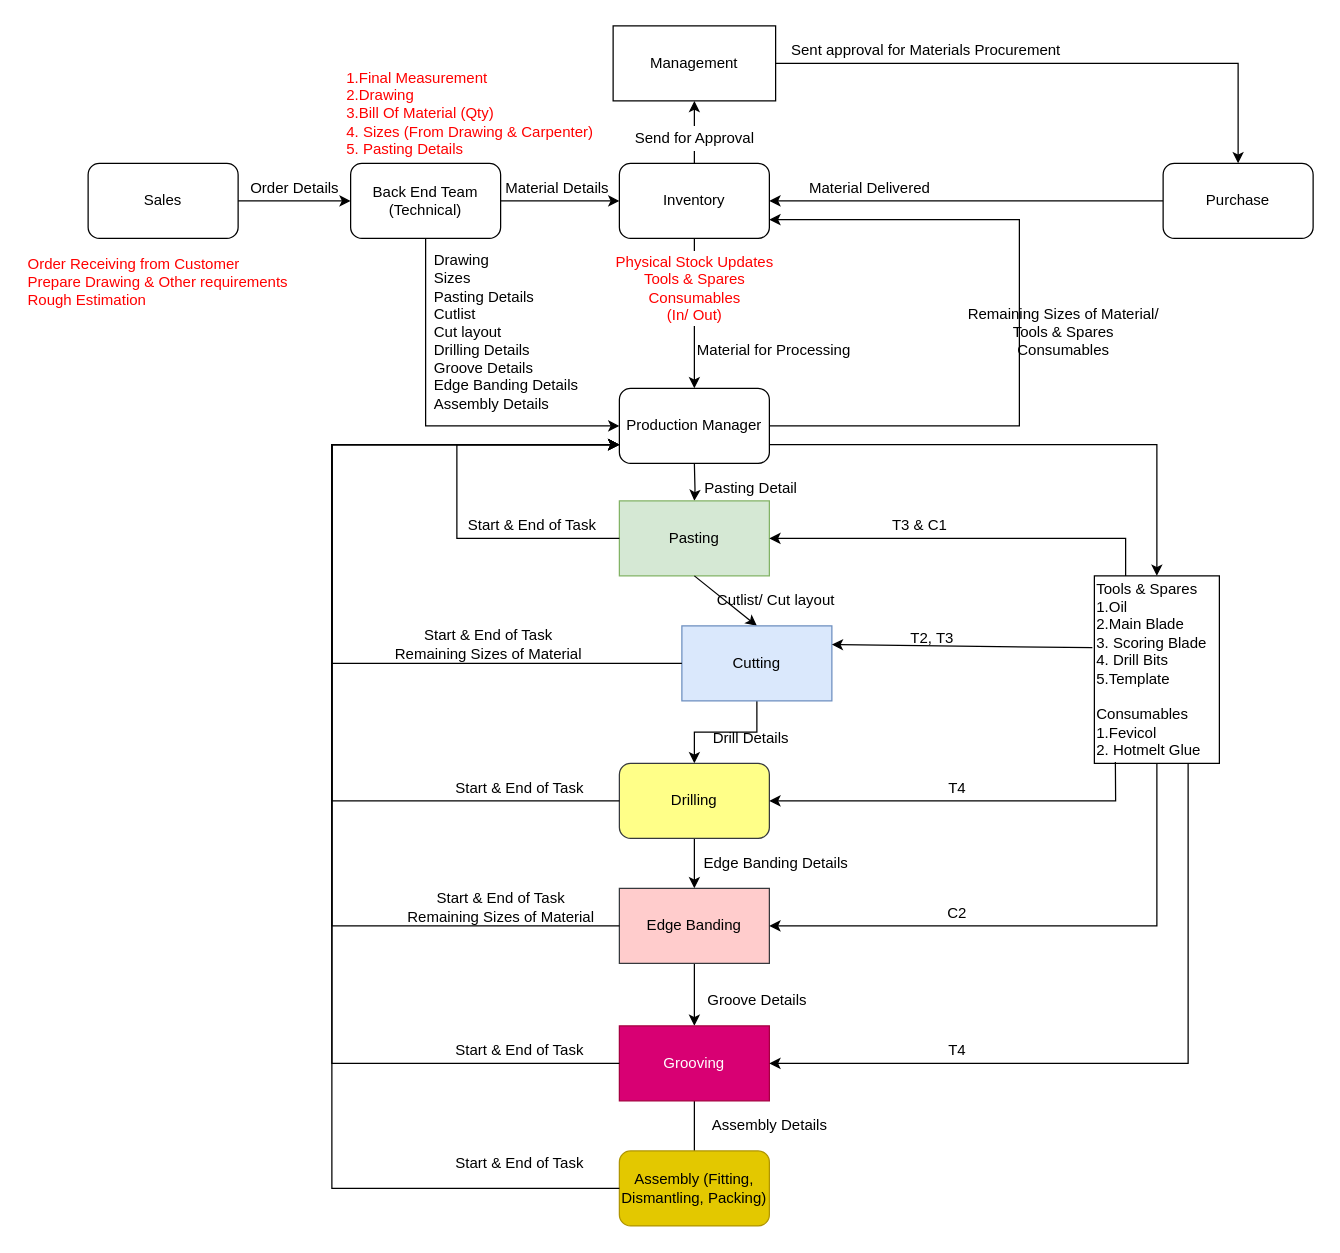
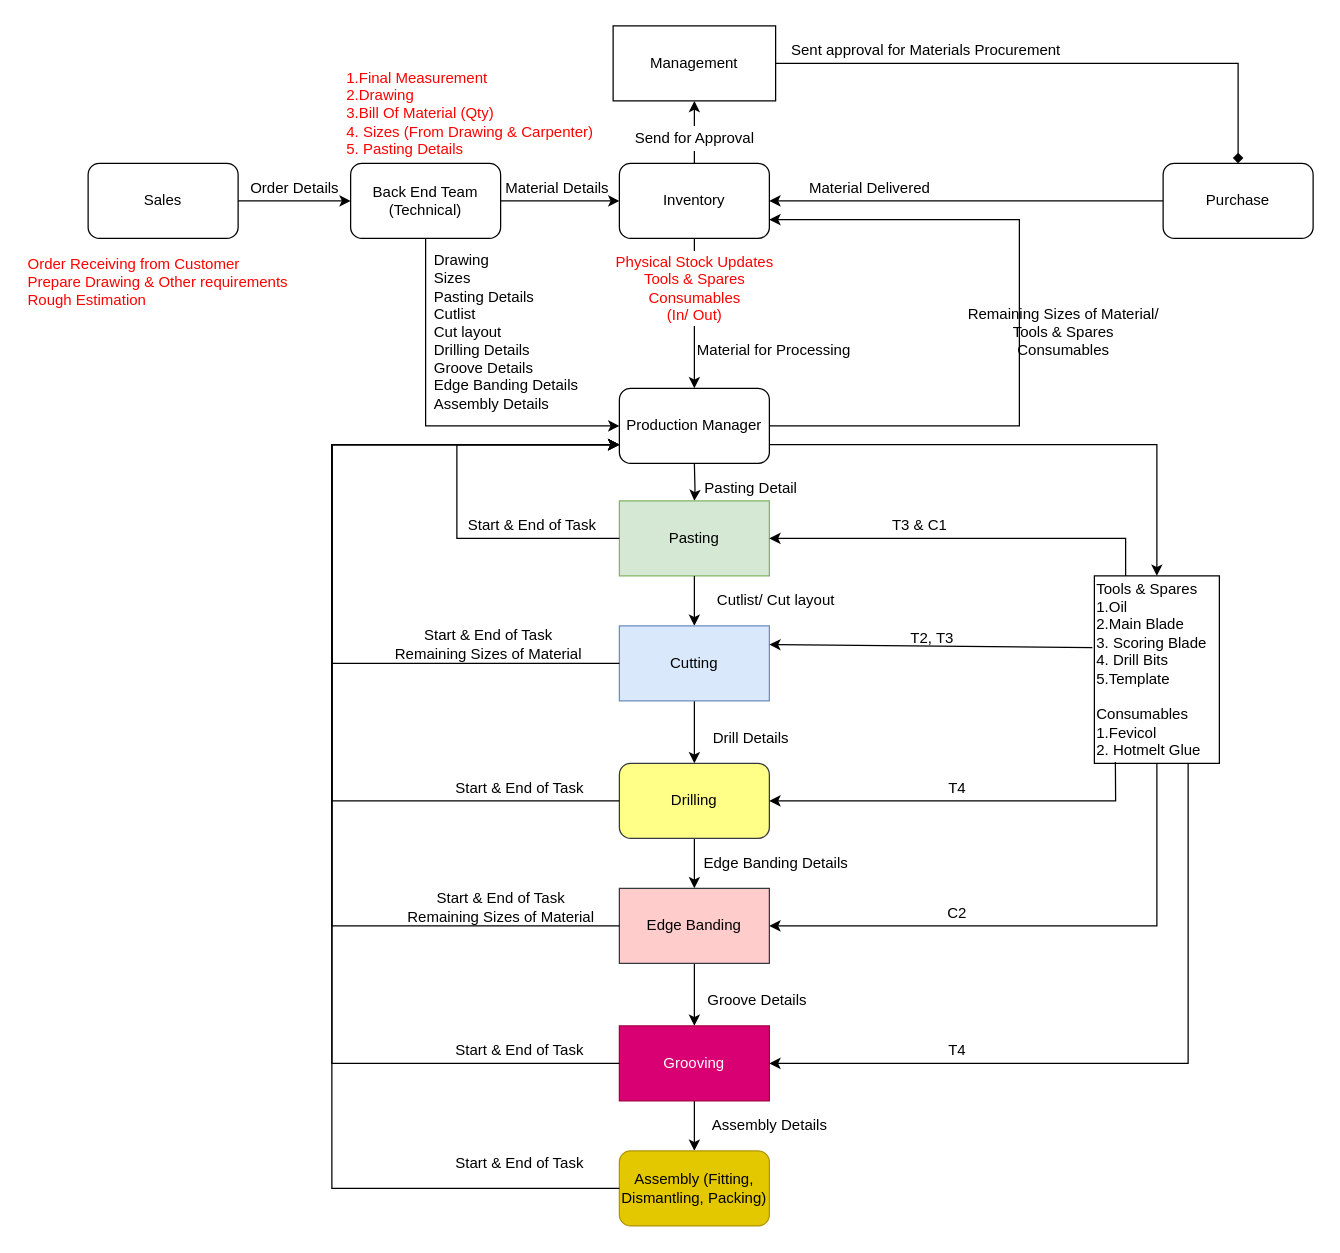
(1238, 153) -> (1238, 152)
(757, 663) -> (694, 663)
(694, 1144) -> (694, 1141)
